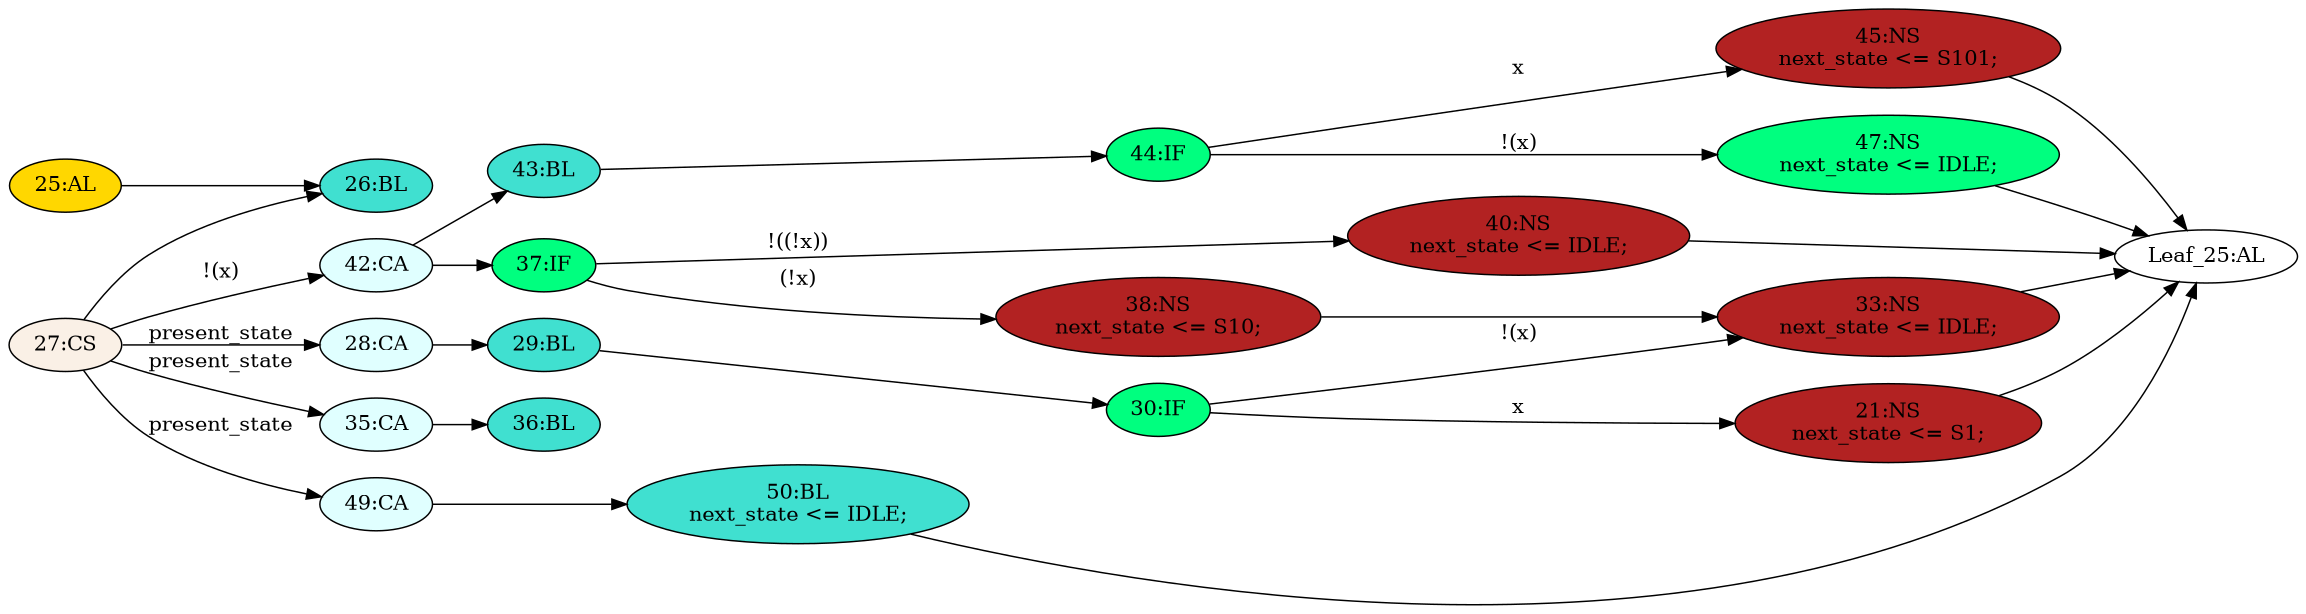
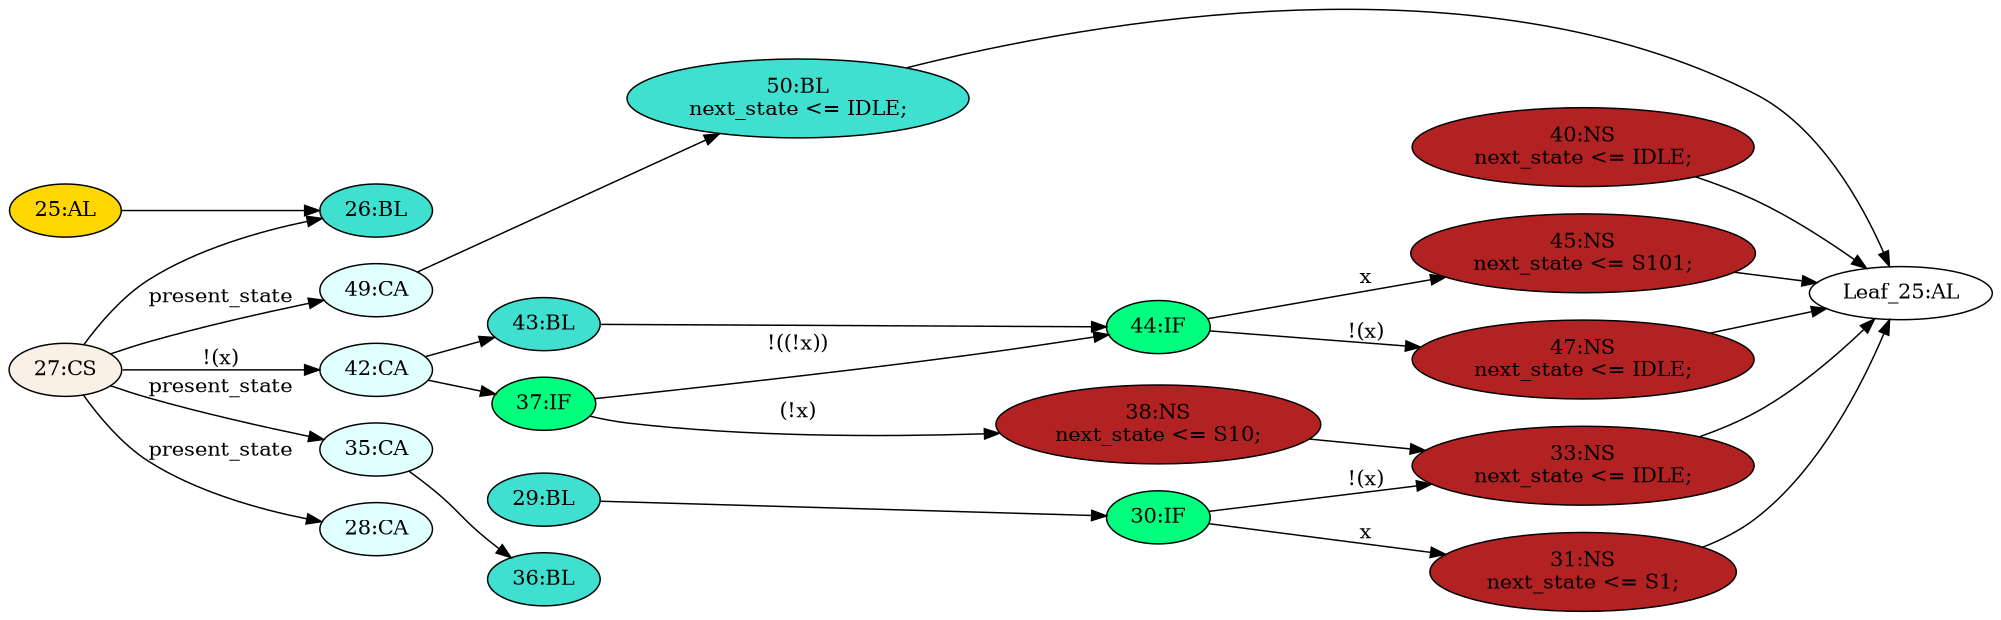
(1888, 155) -> (1583, 360)
(965, 253) -> (845, 371)
(452, 345) -> none
(1888, 423) -> (1583, 572)
